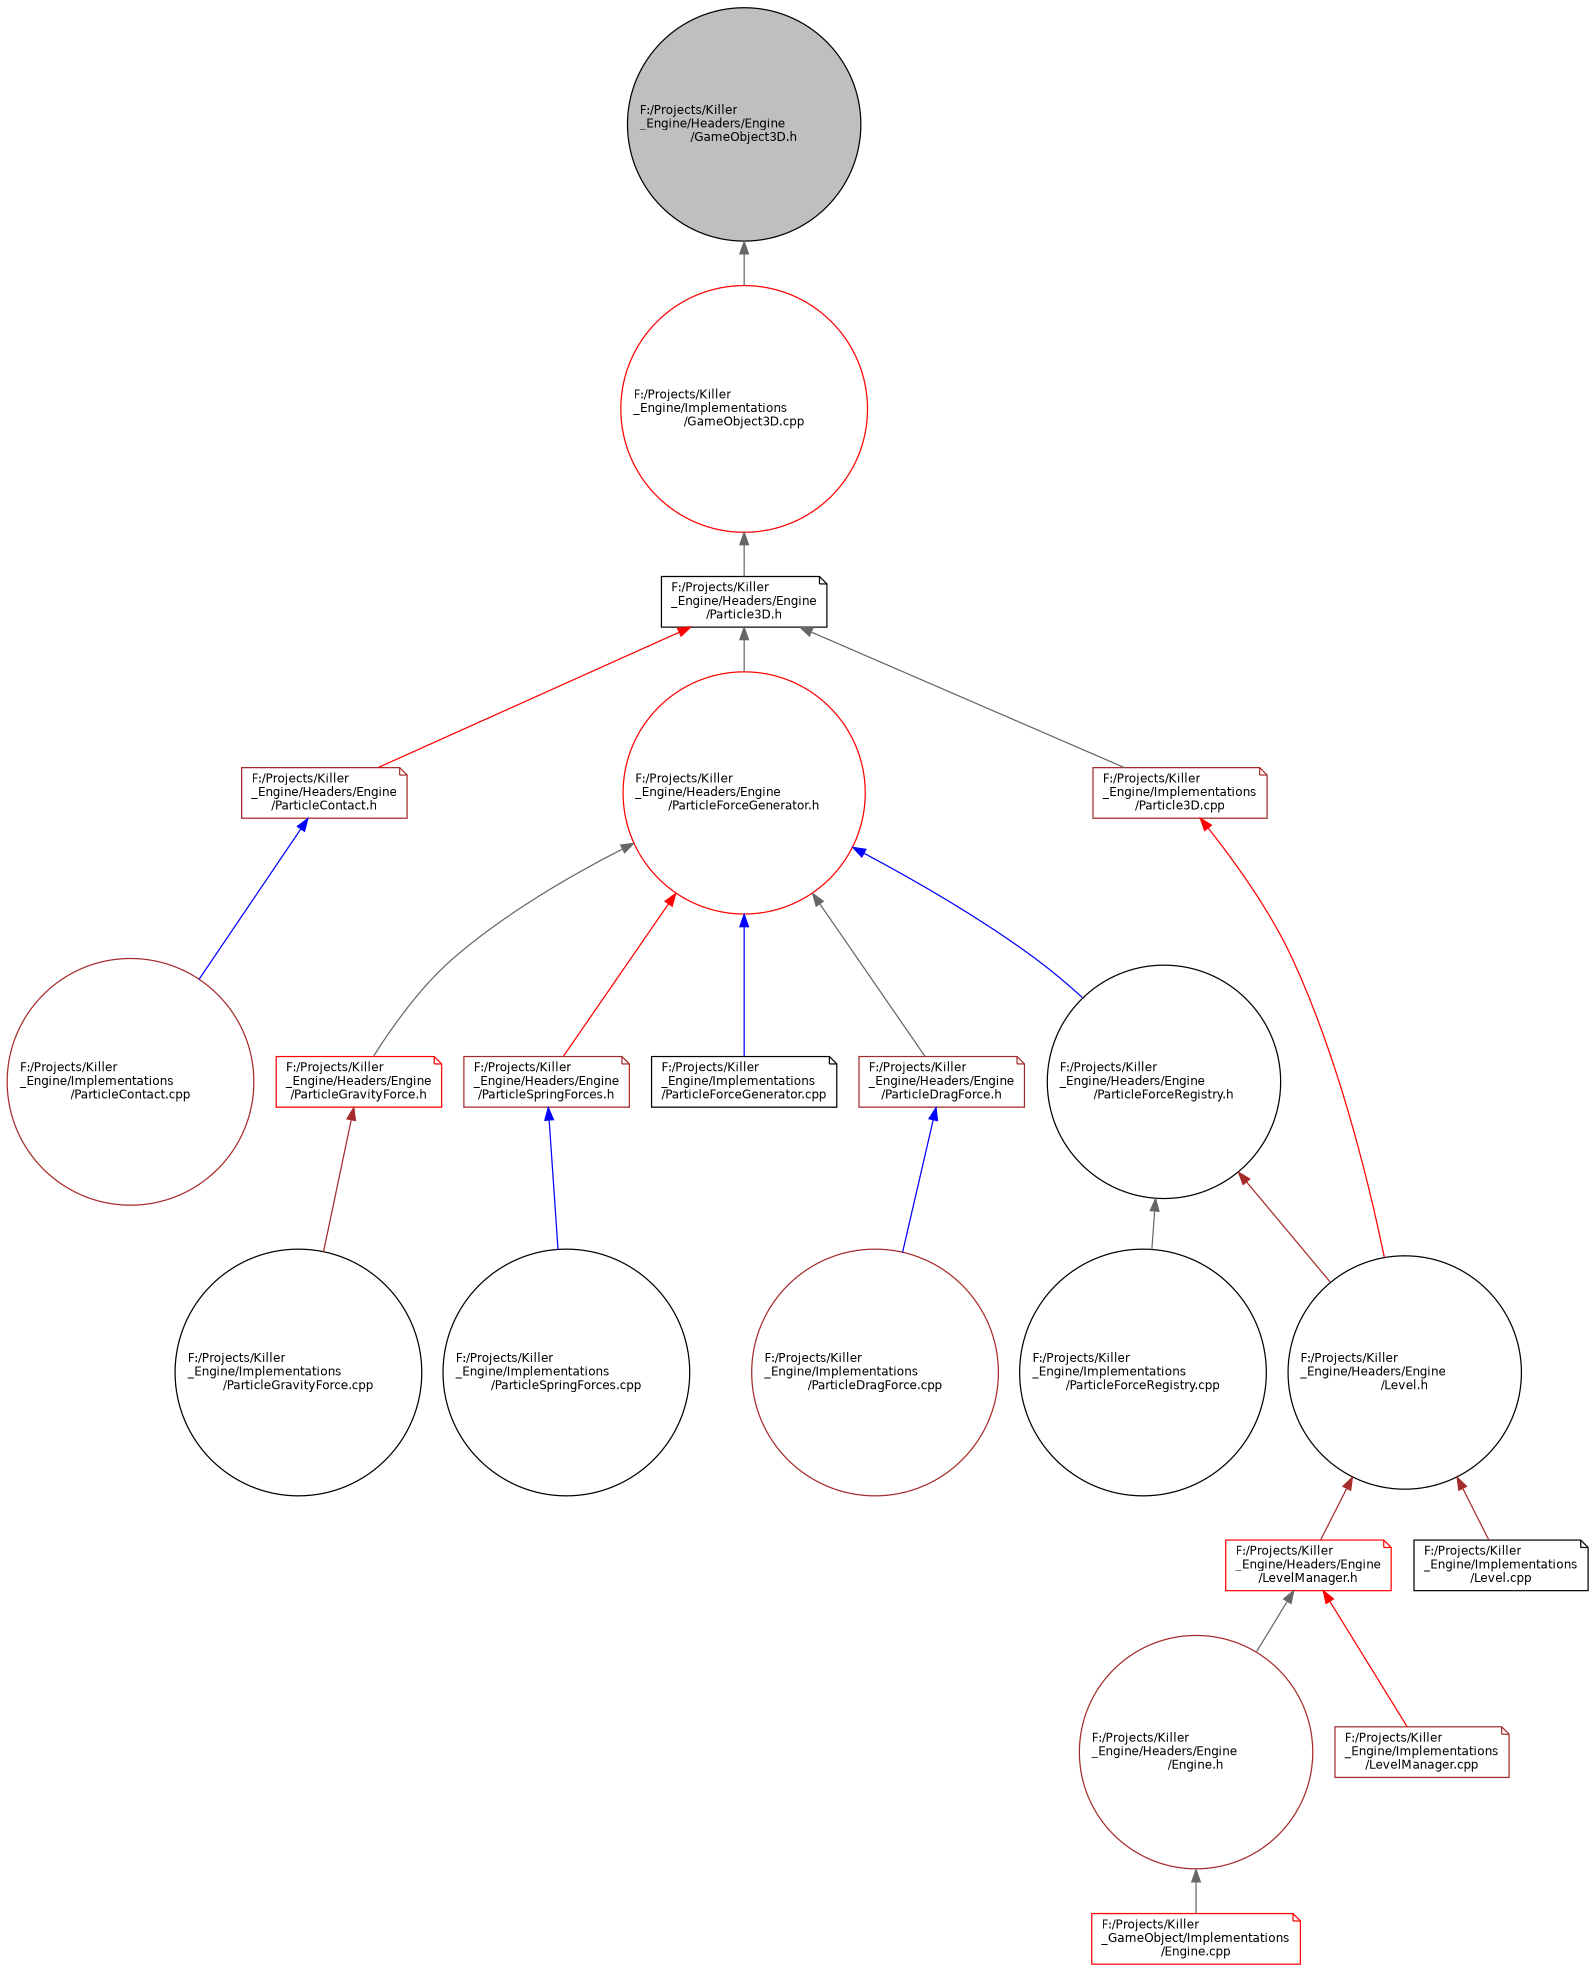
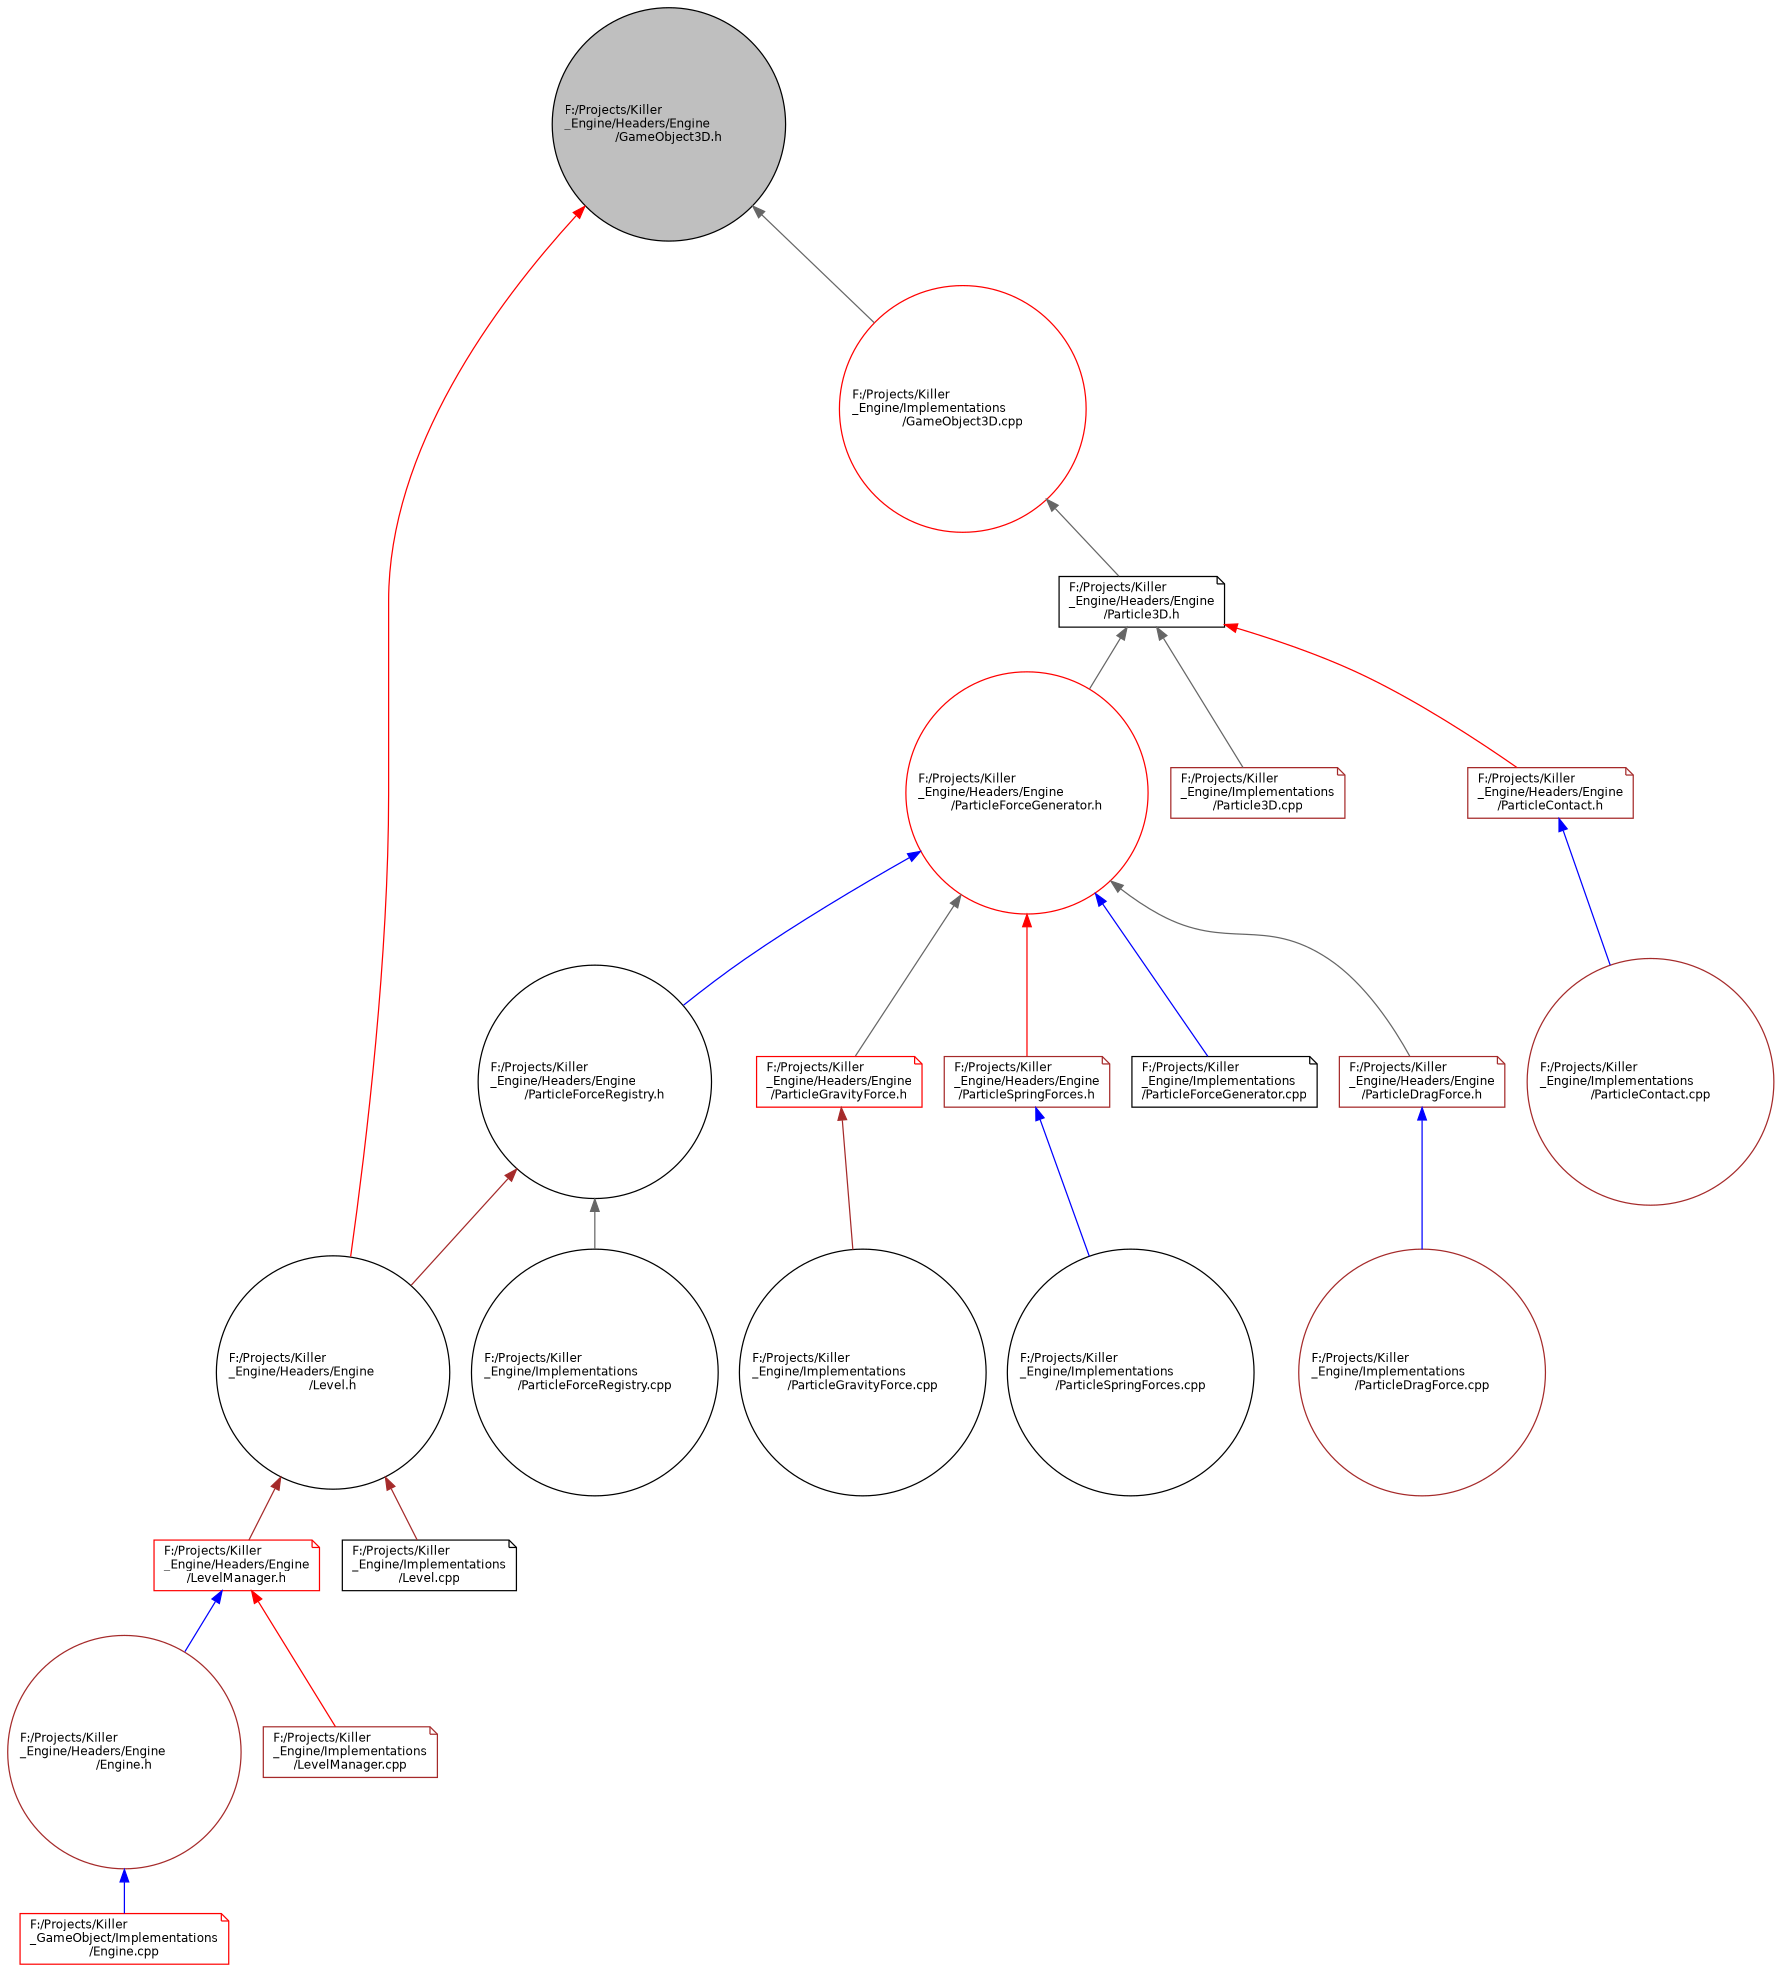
(1322, 1031) -> (389, 711)
(1272, 1627) -> (200, 1627)
(1196, 1898) -> (124, 1898)
